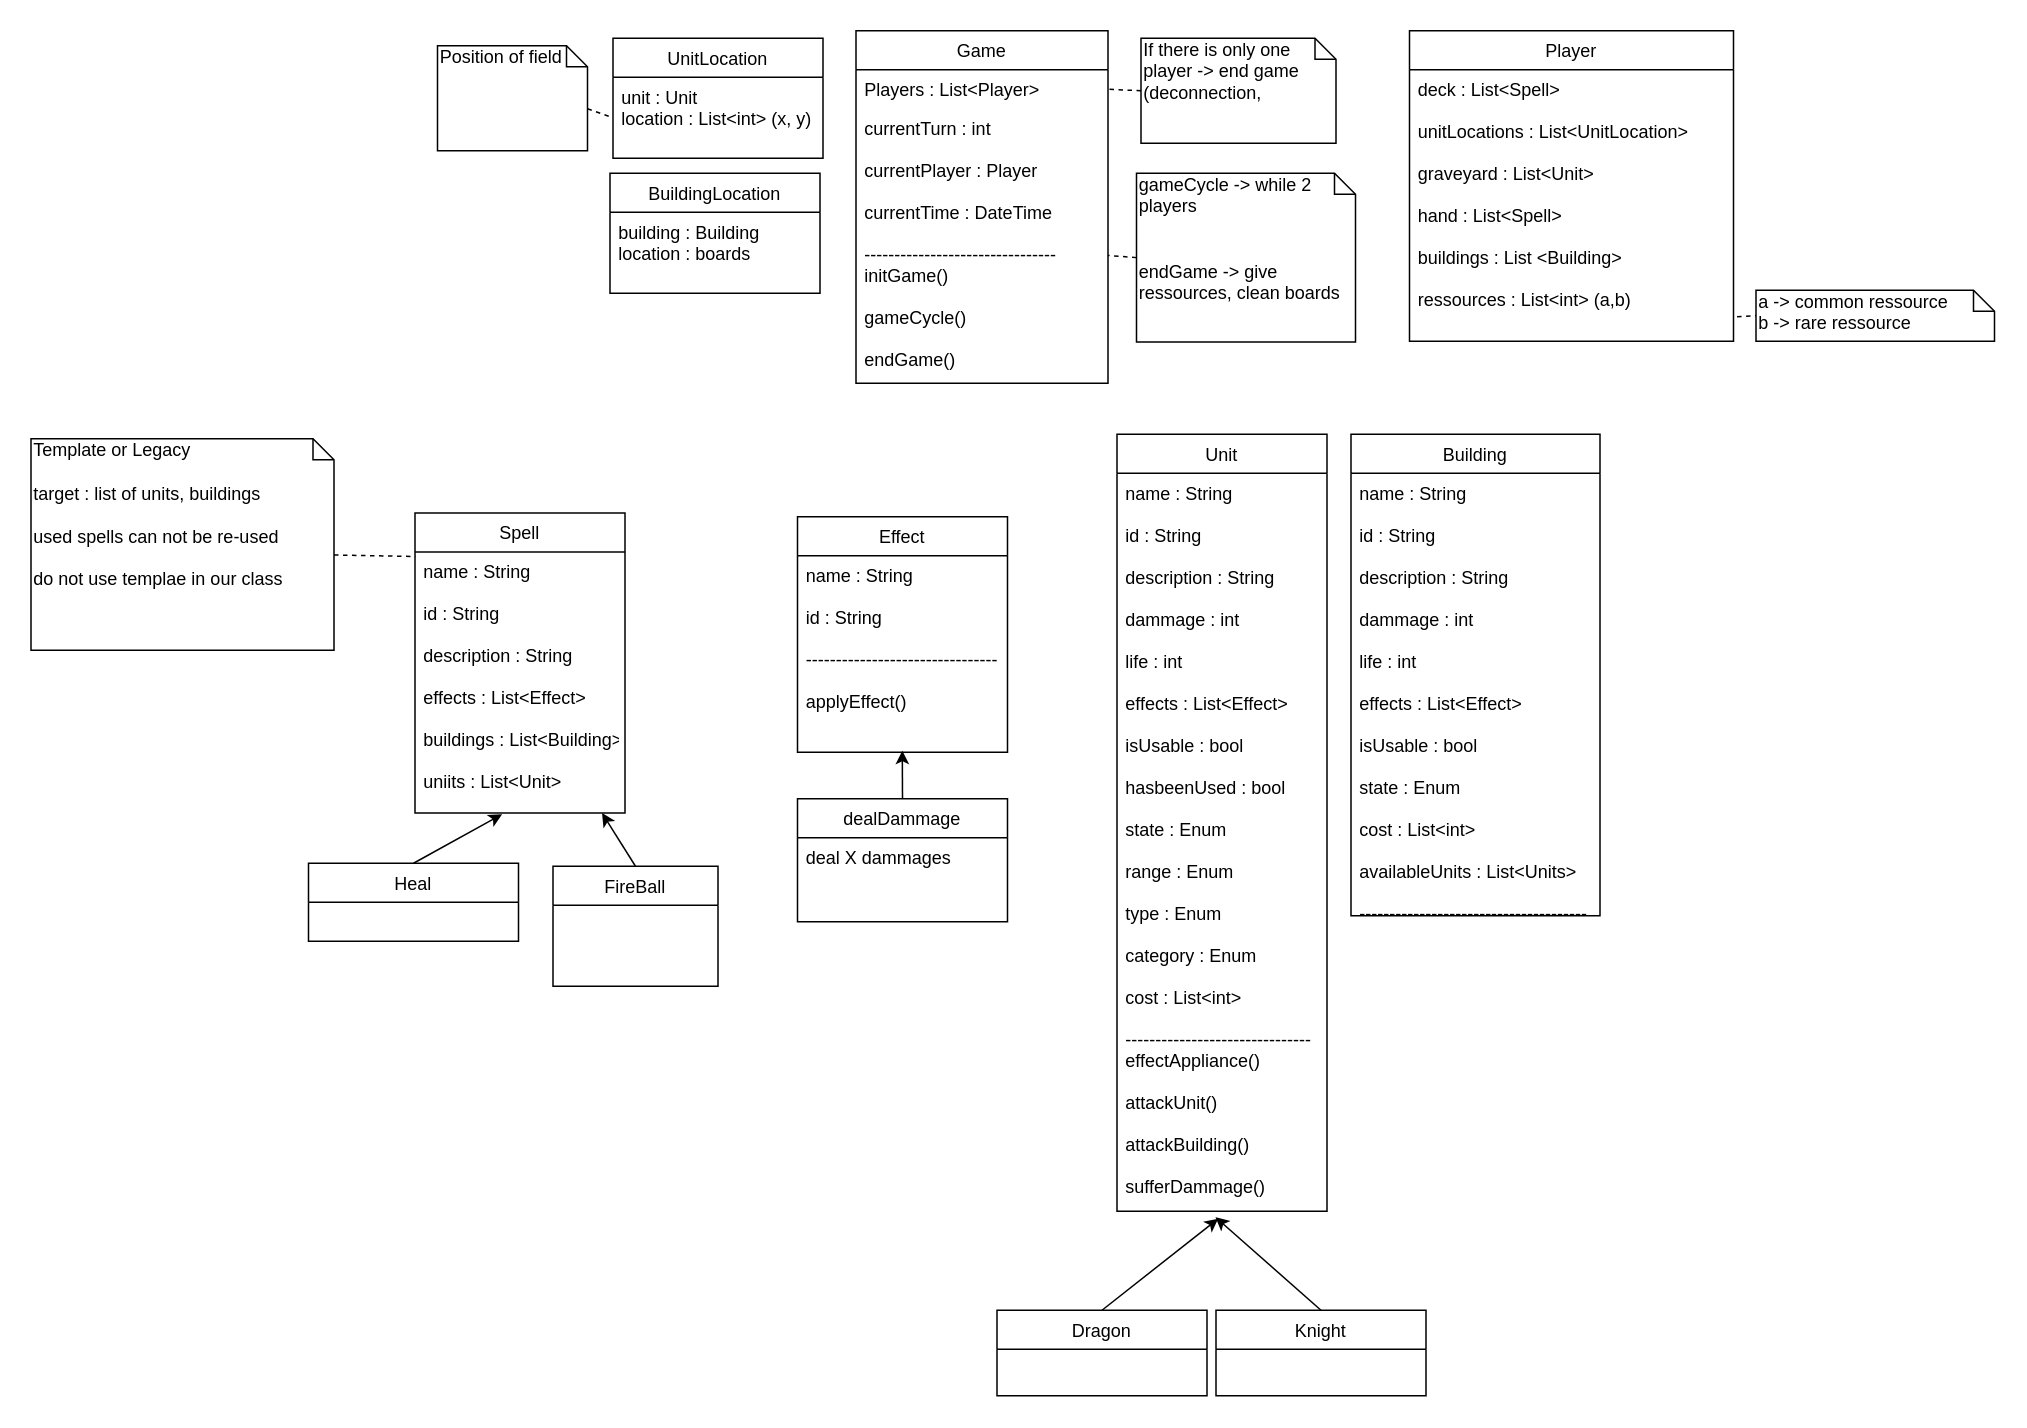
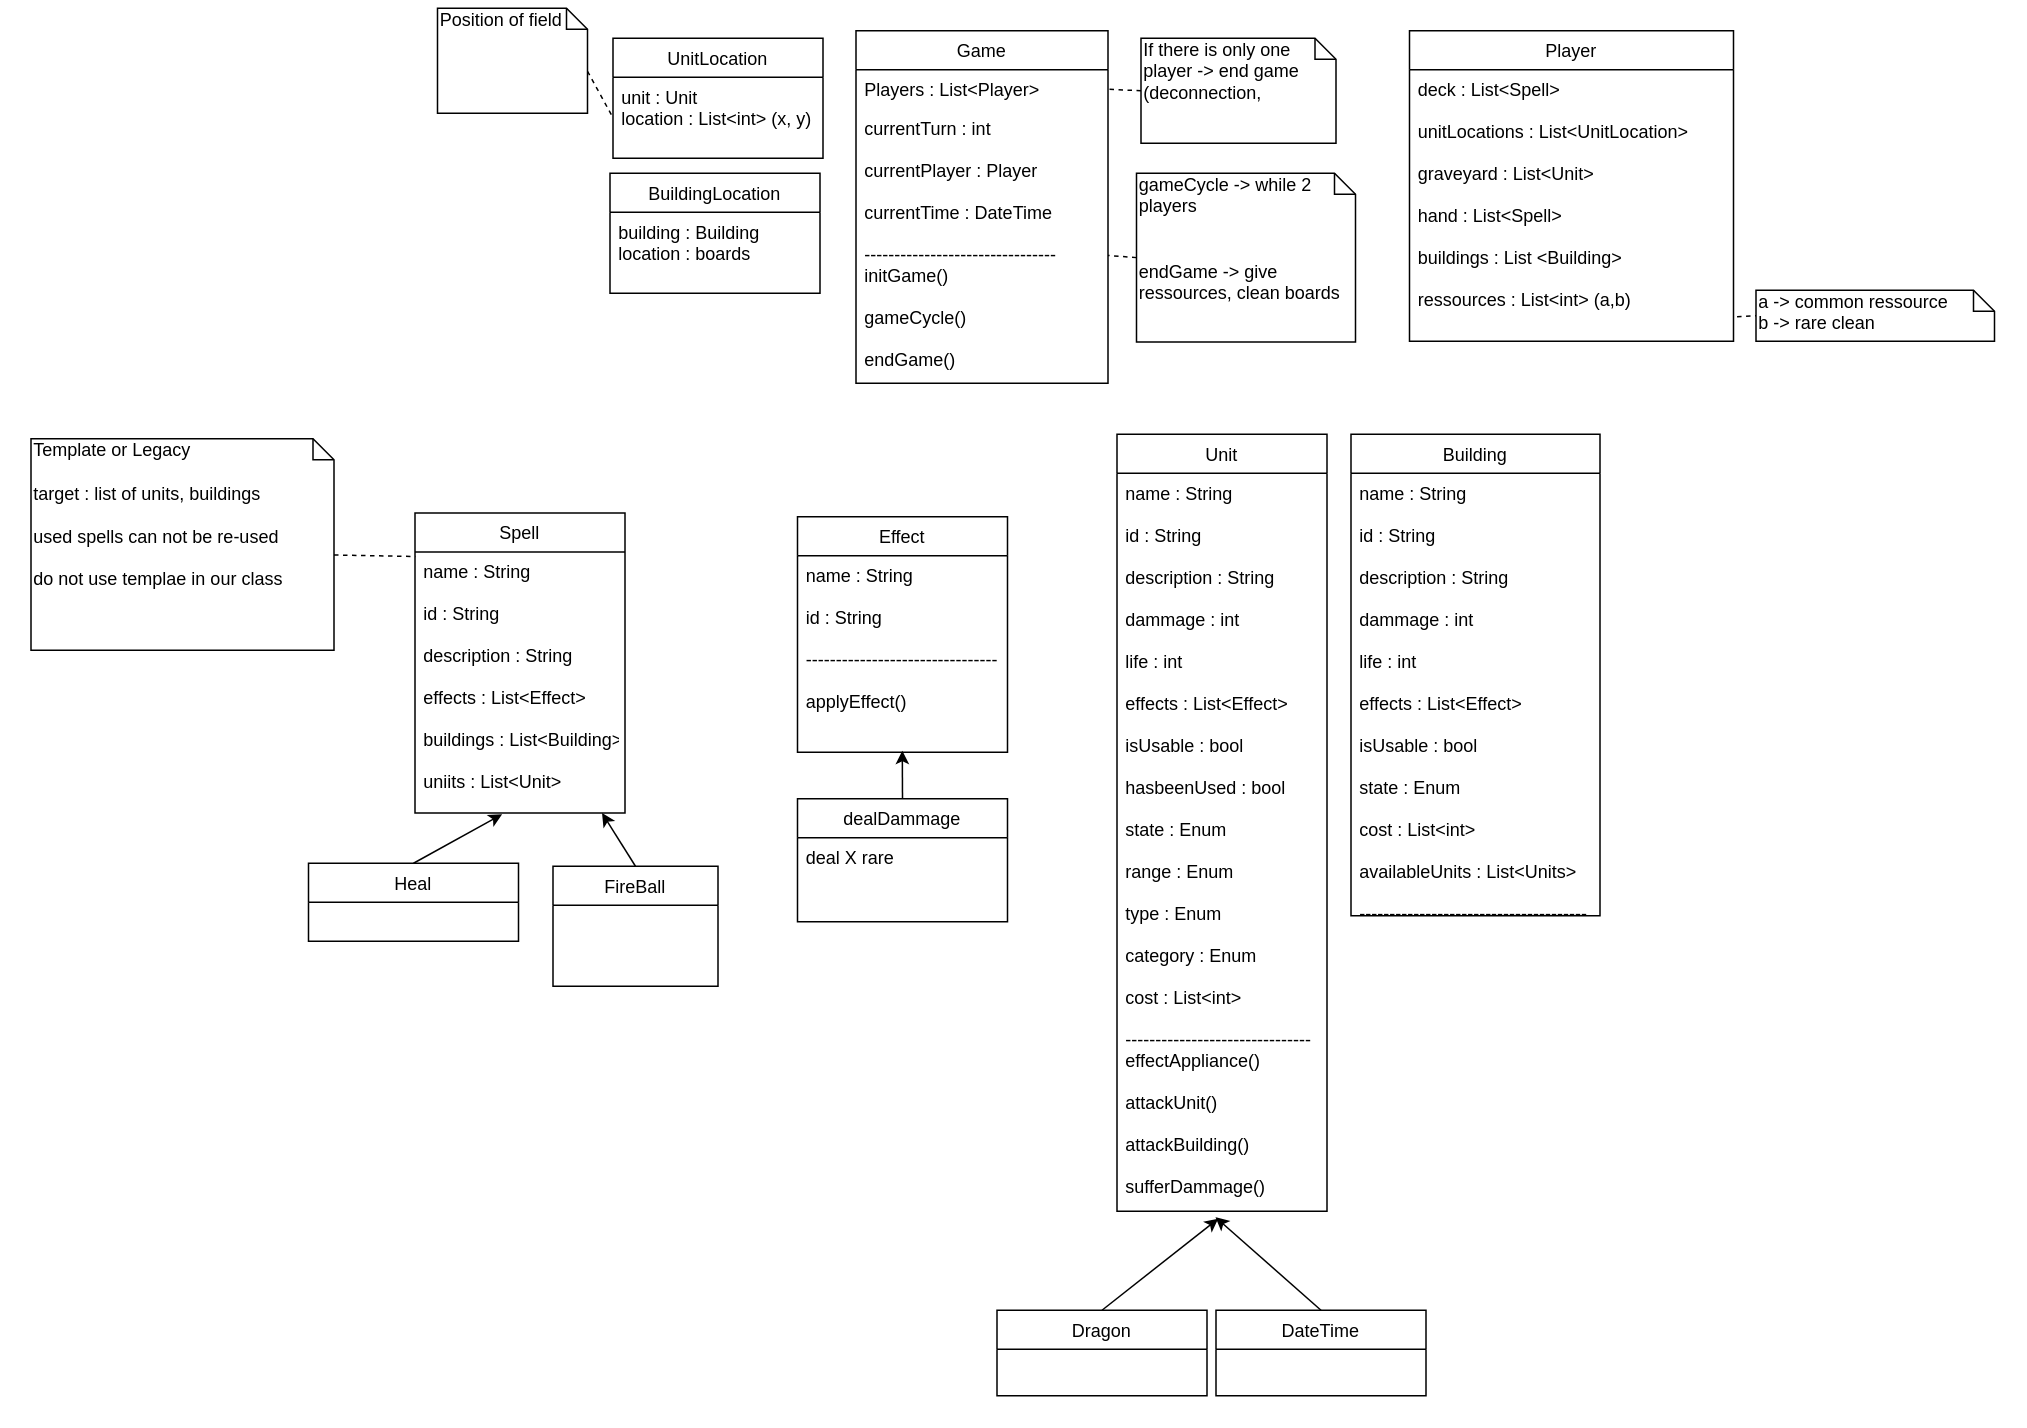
(512, 98) -> (512, 61)
(1860, 313) -> (1860, 313)
(874, 858) -> (854, 858)
(1320, 1331) -> (1320, 1331)
